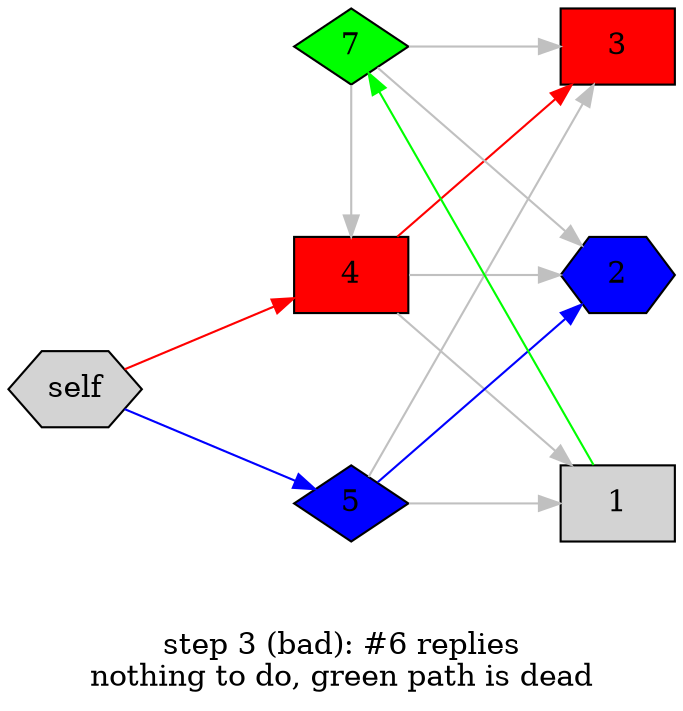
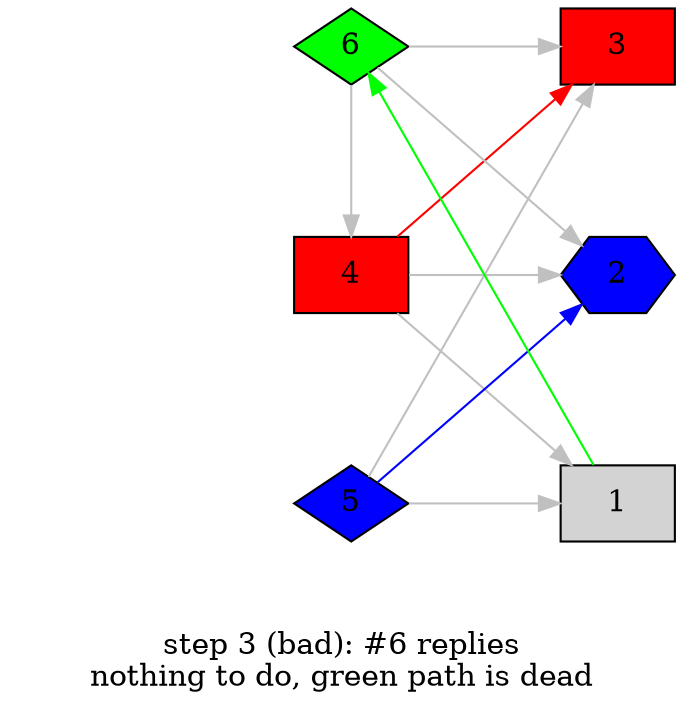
(351, 47) -> (351, 47)
(75, 389) -> none
